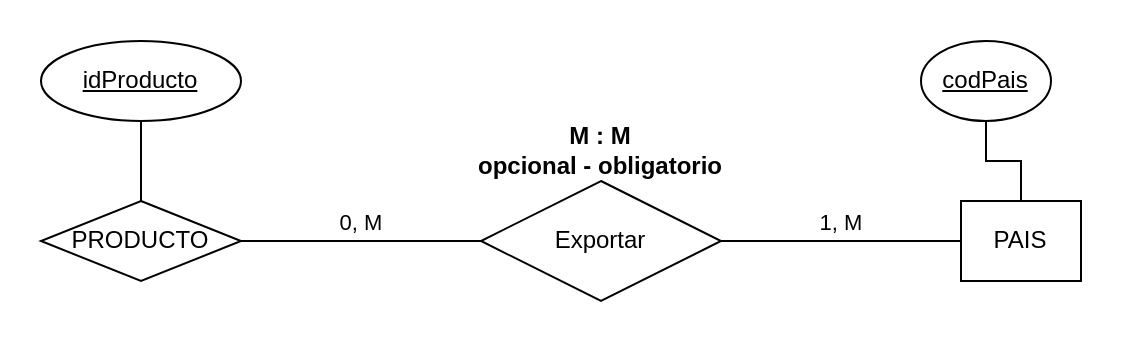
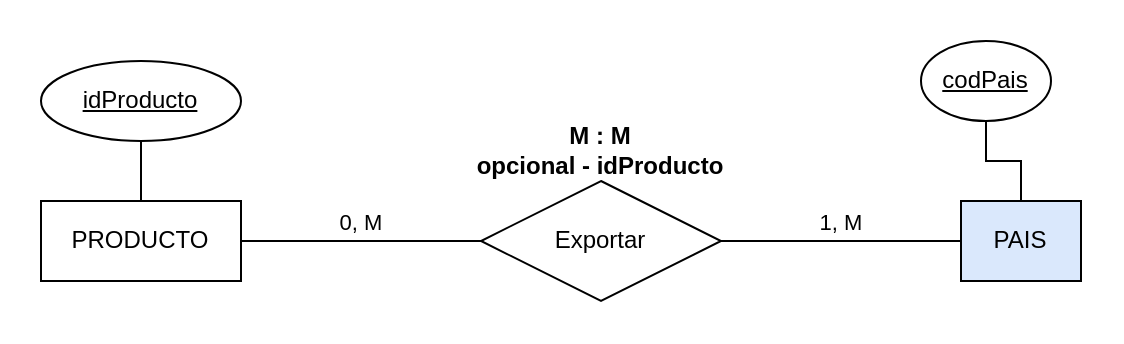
(141, 81) -> (141, 101)
(601, 151) -> (601, 151)
(141, 241) -> (141, 241)
(1021, 241) -> (1021, 241)
